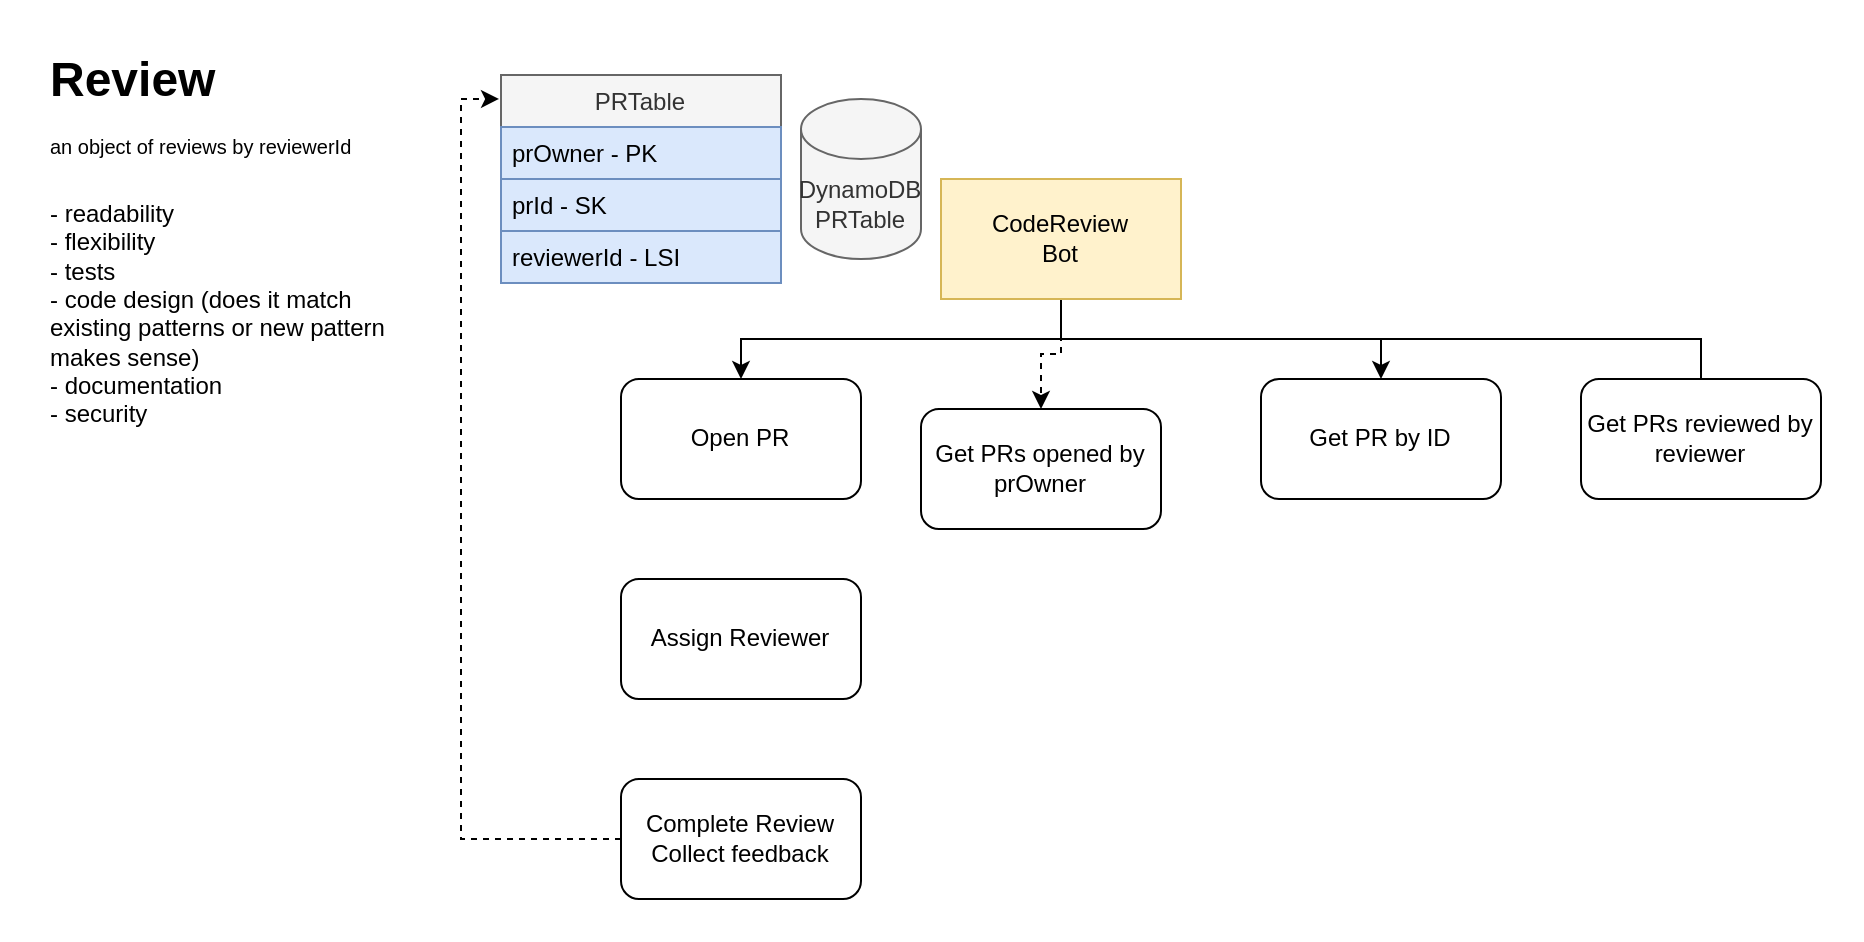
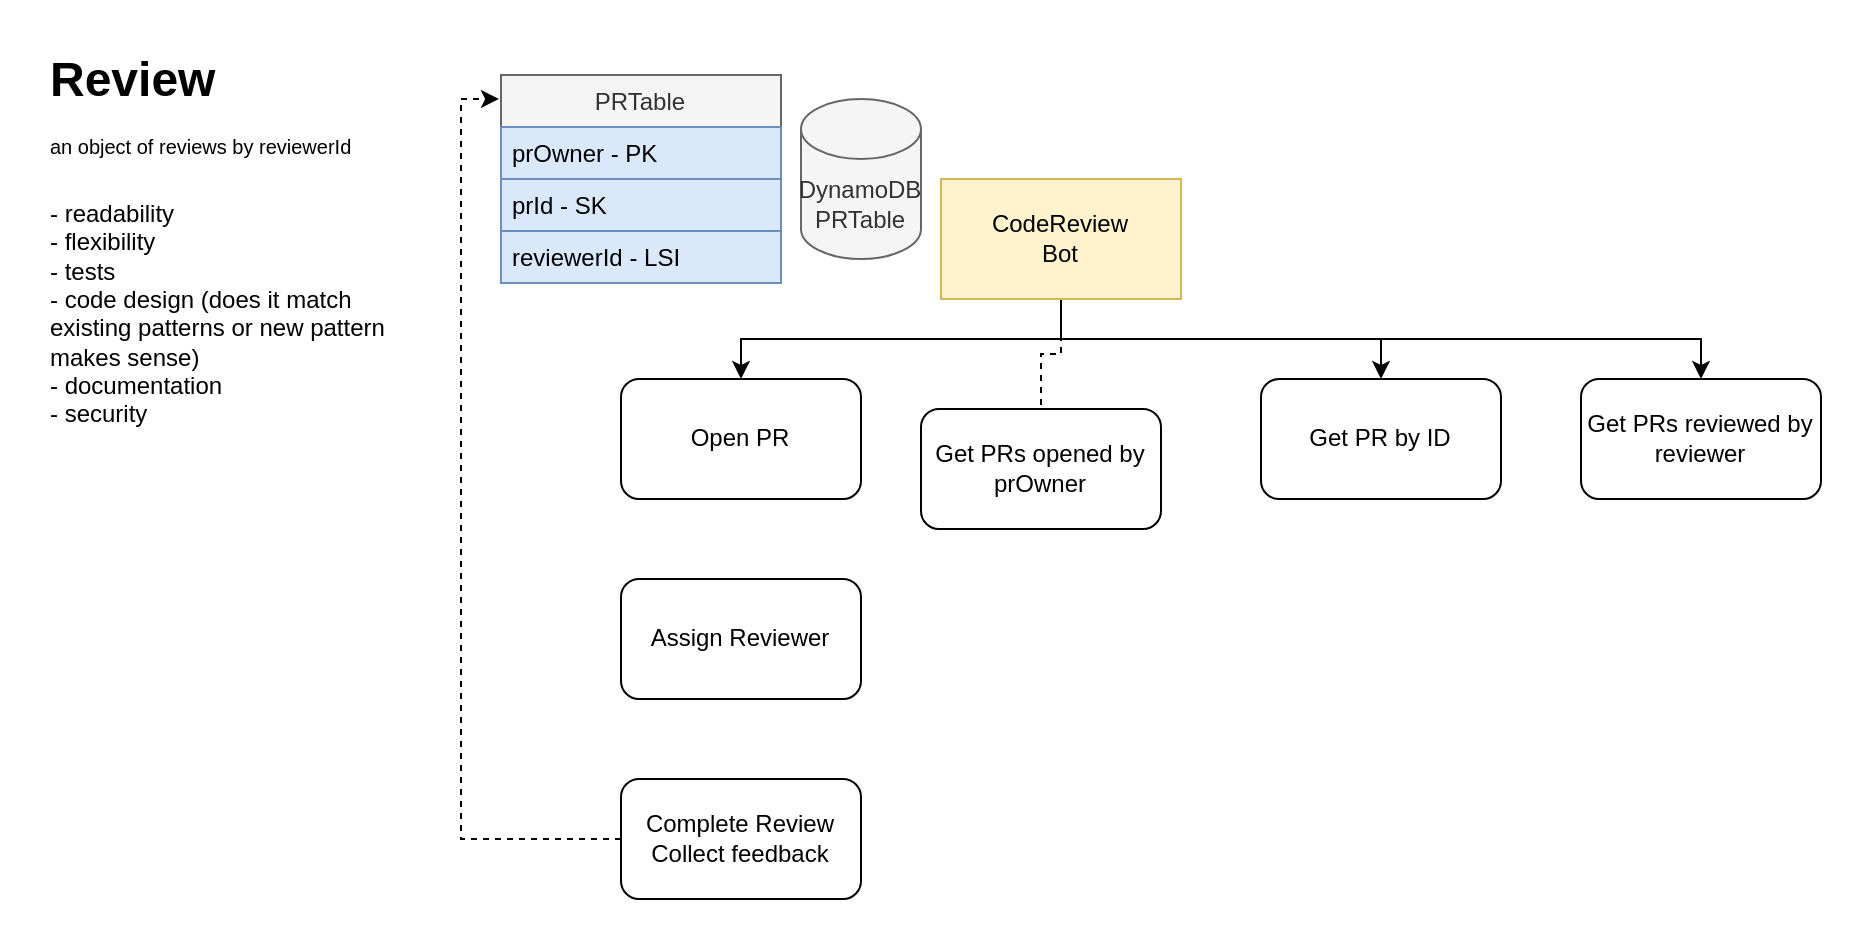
(1701, 369) -> (1701, 364)
(1041, 394) -> (1041, 400)
